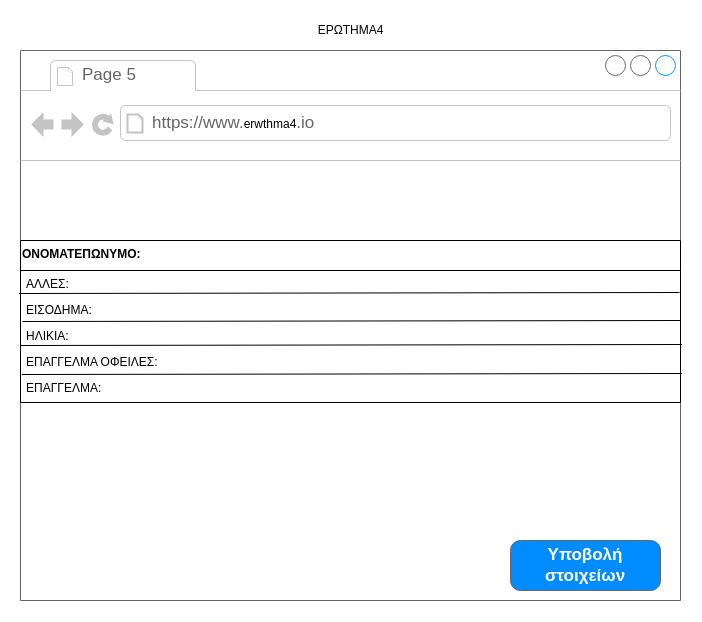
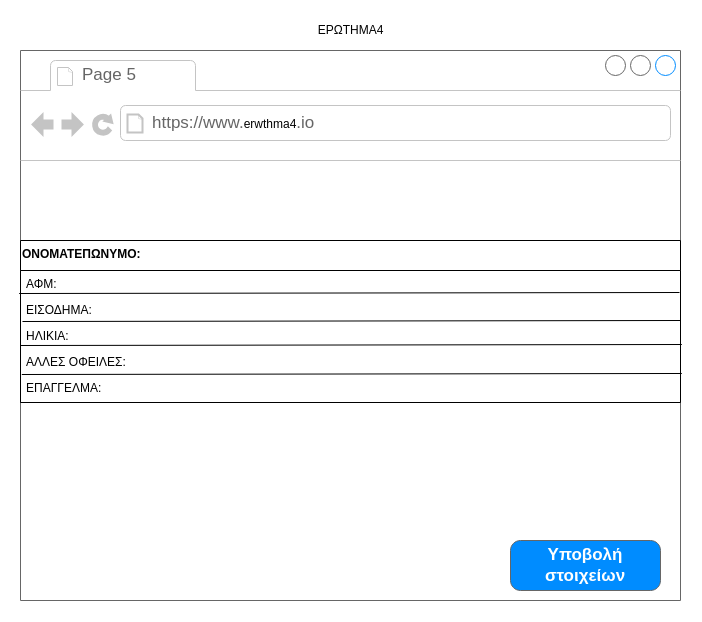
(45, 284) -> (38, 284)
(83, 362) -> (70, 362)
